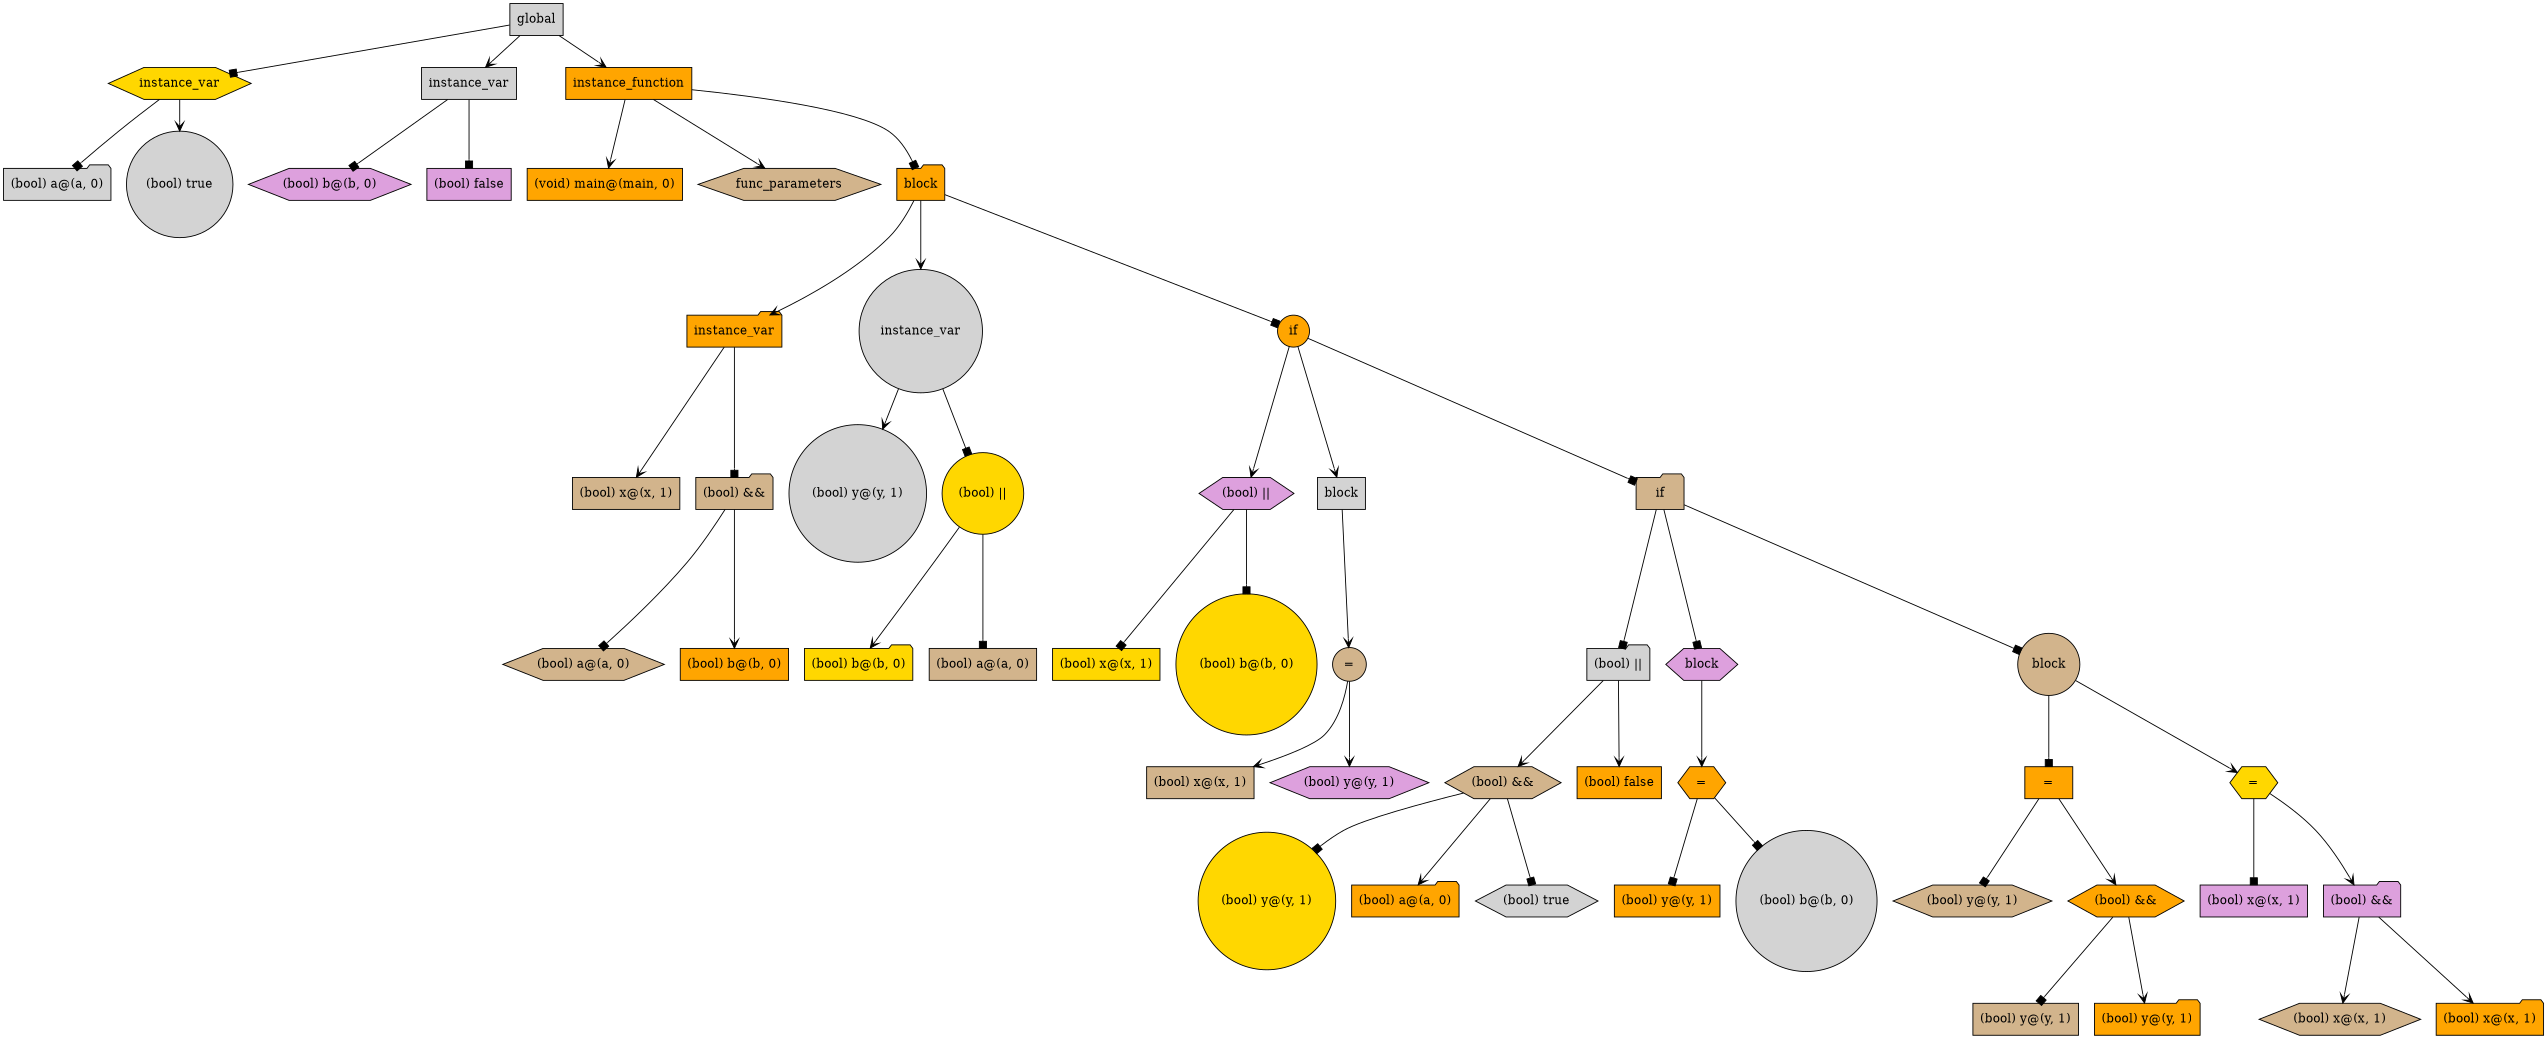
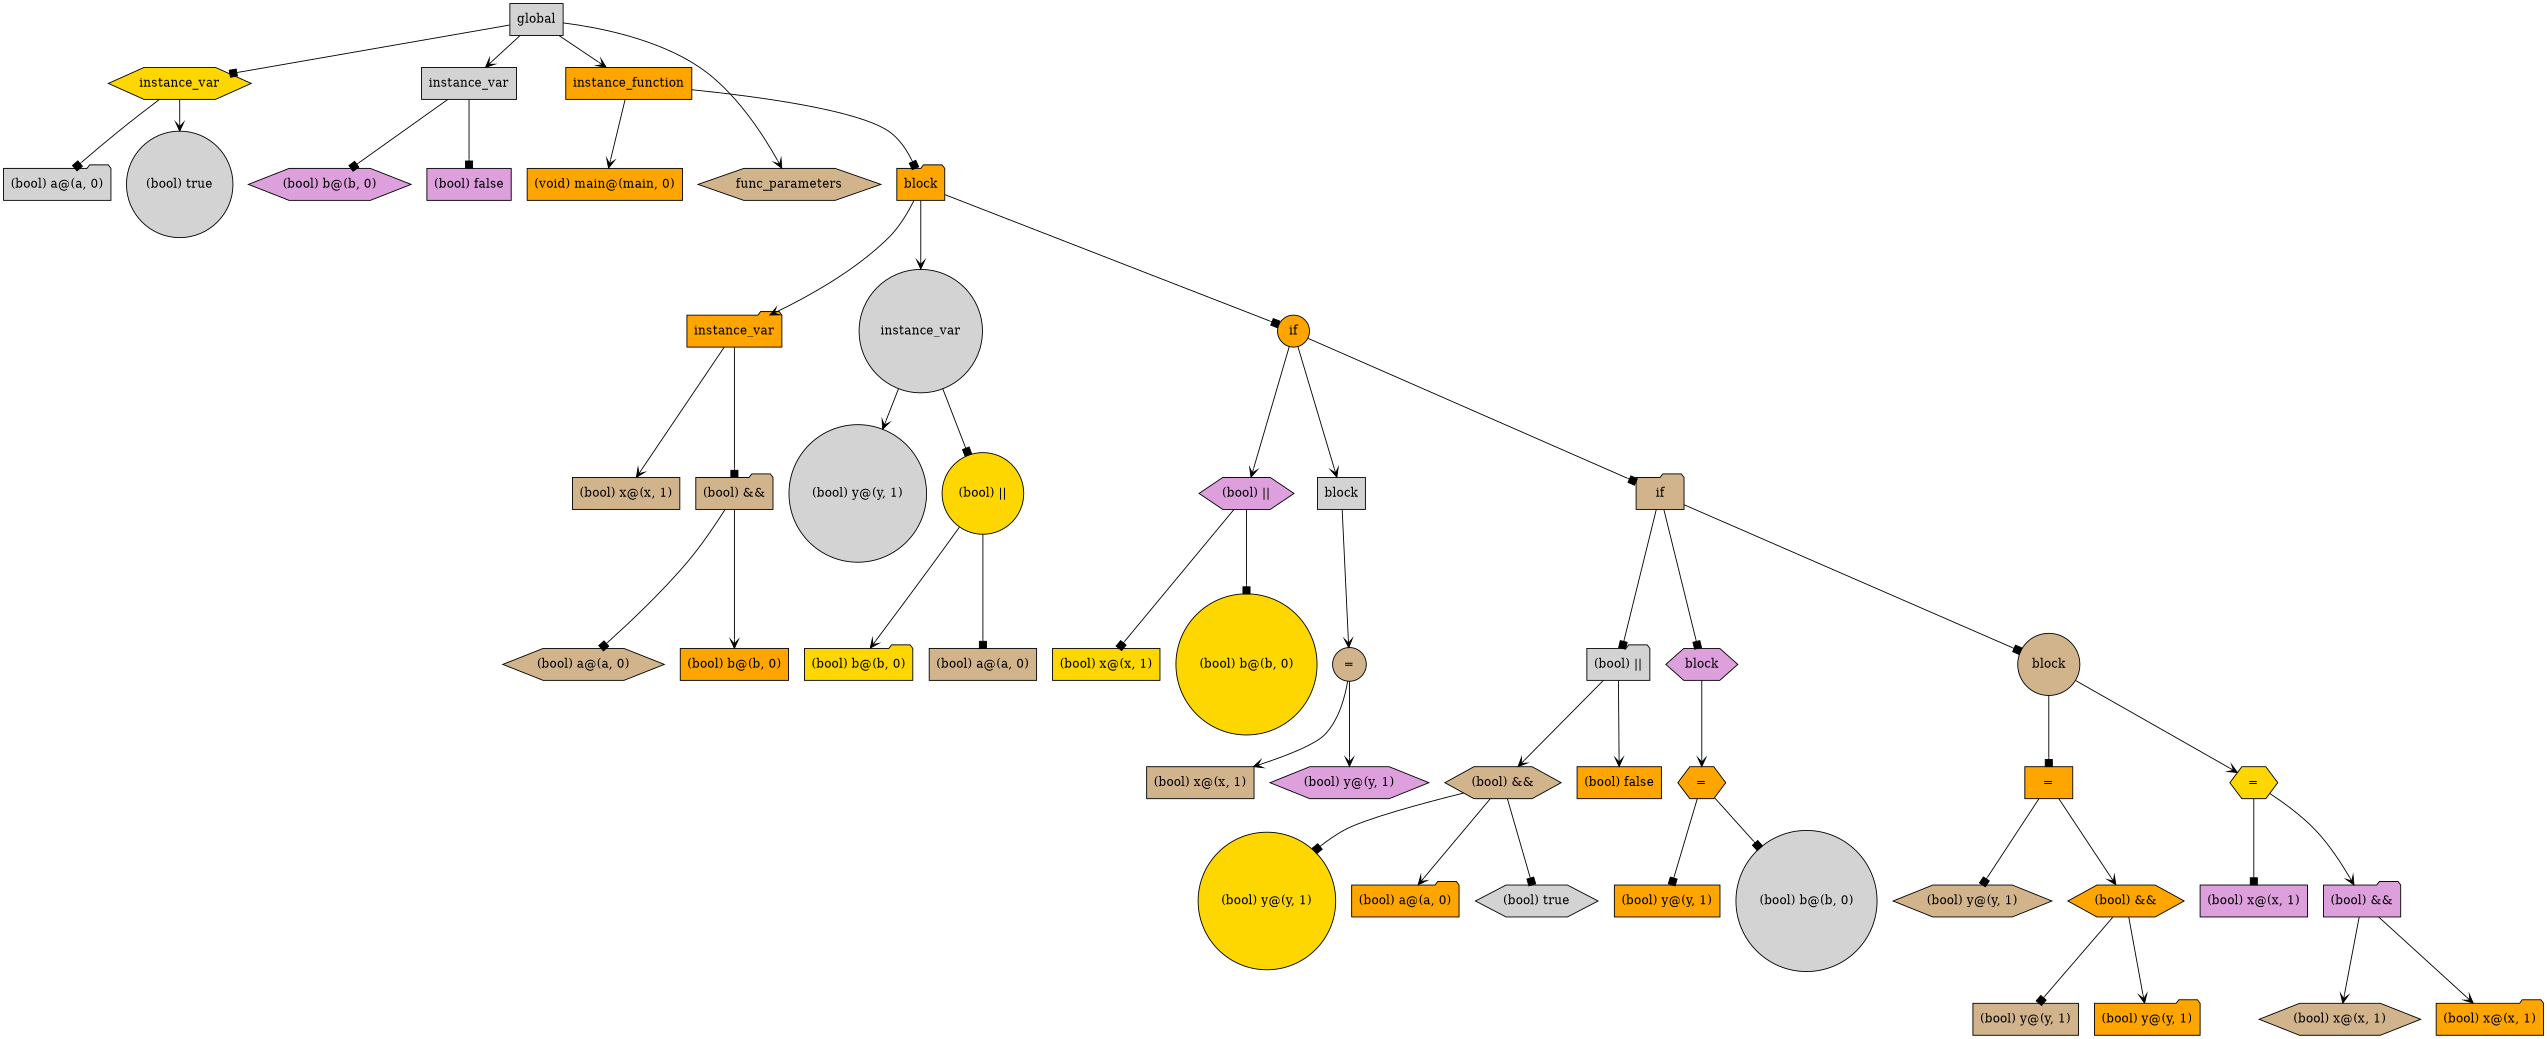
(705, 132) -> (690, 62)
